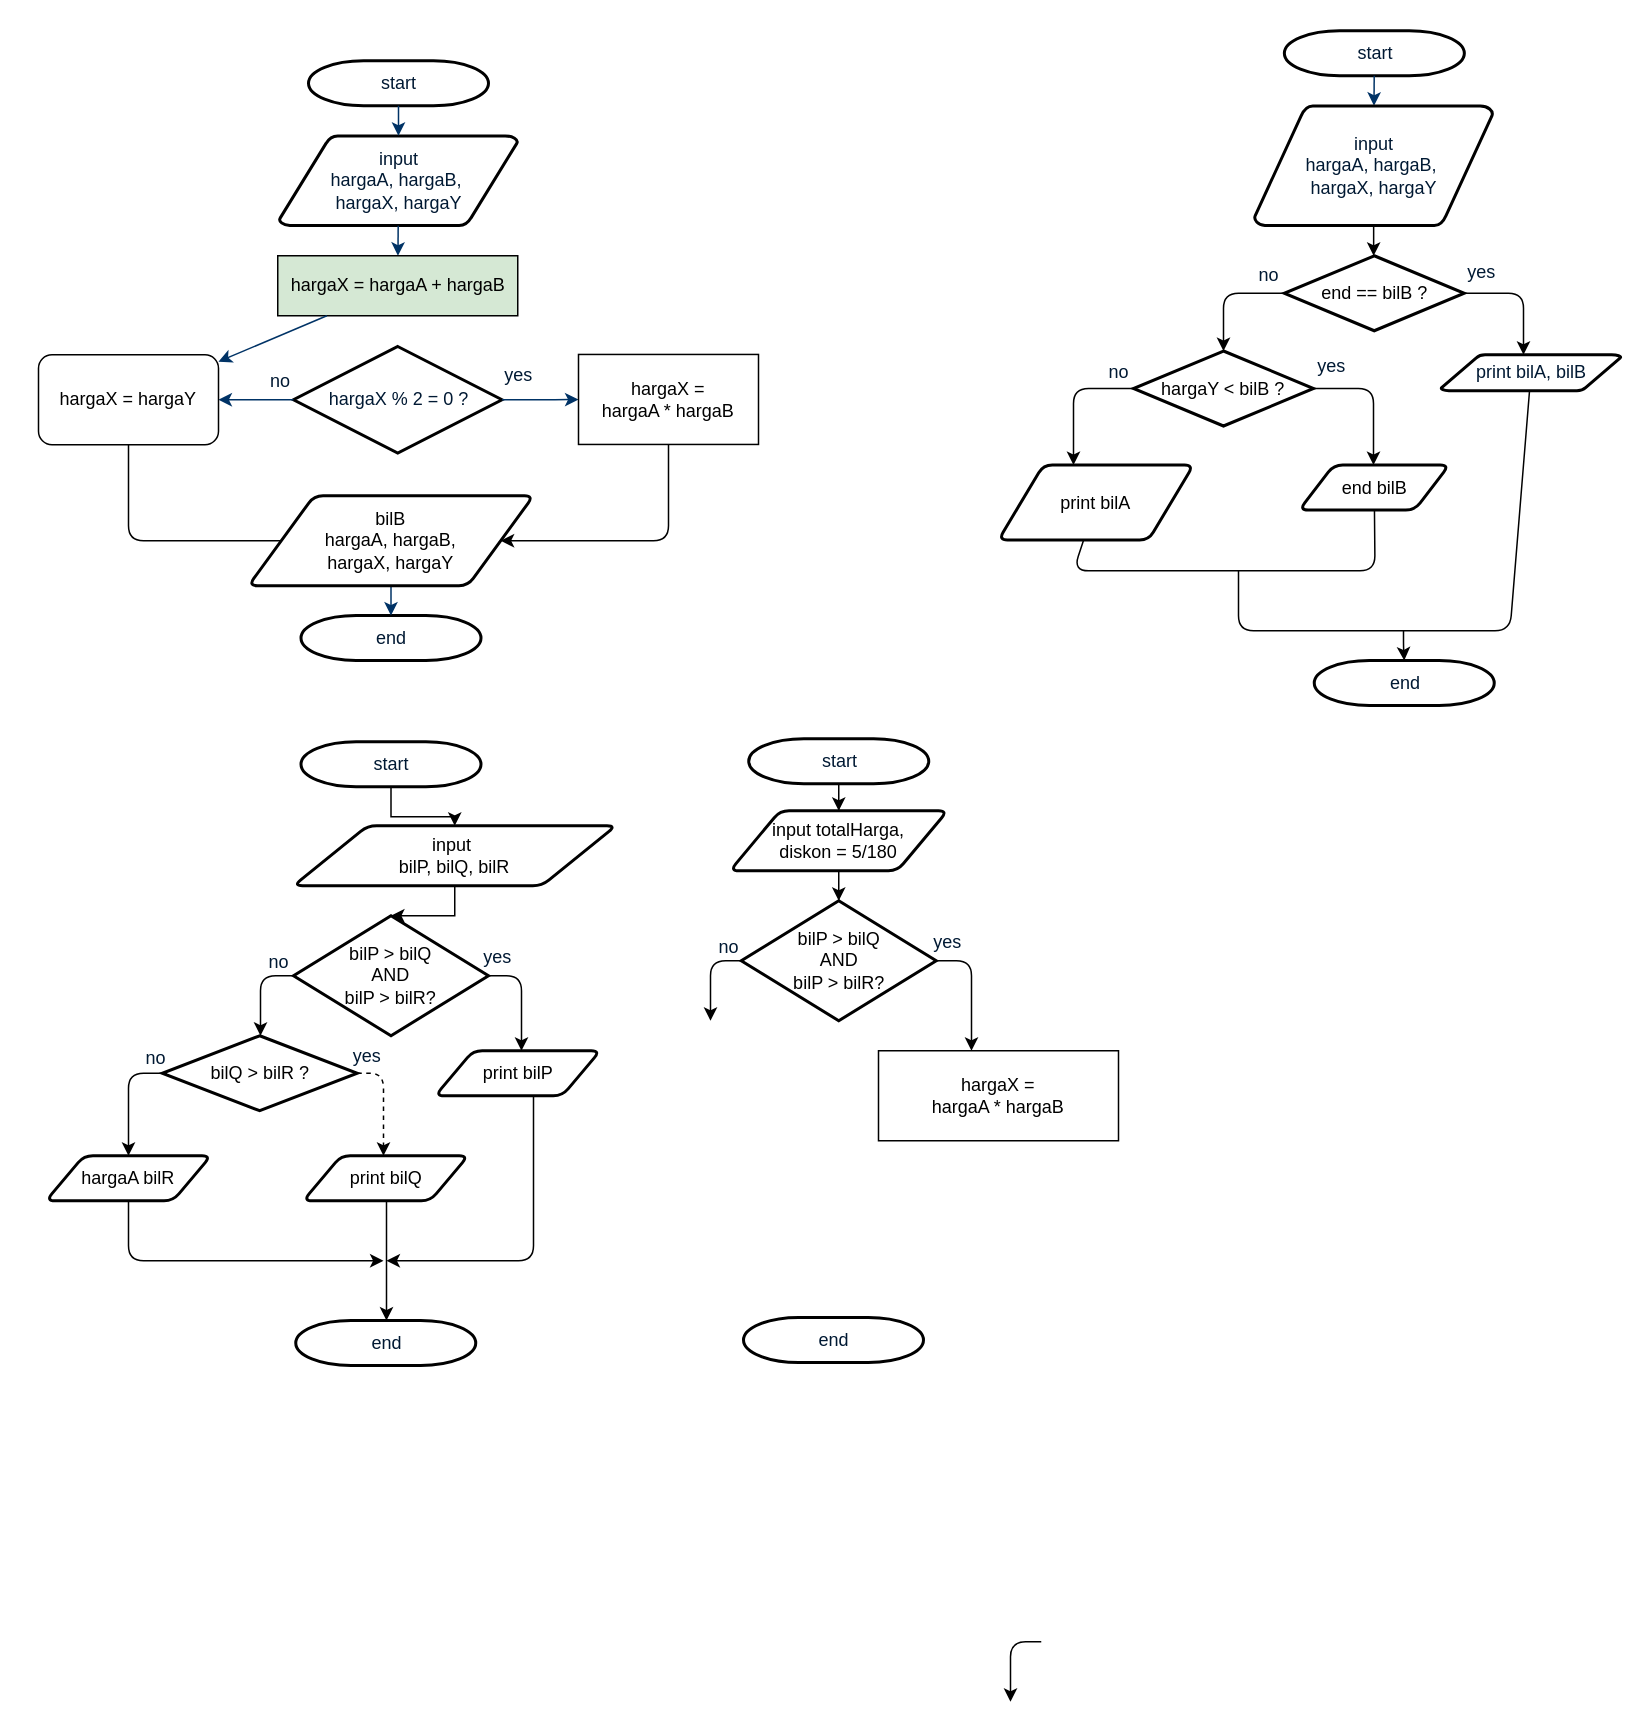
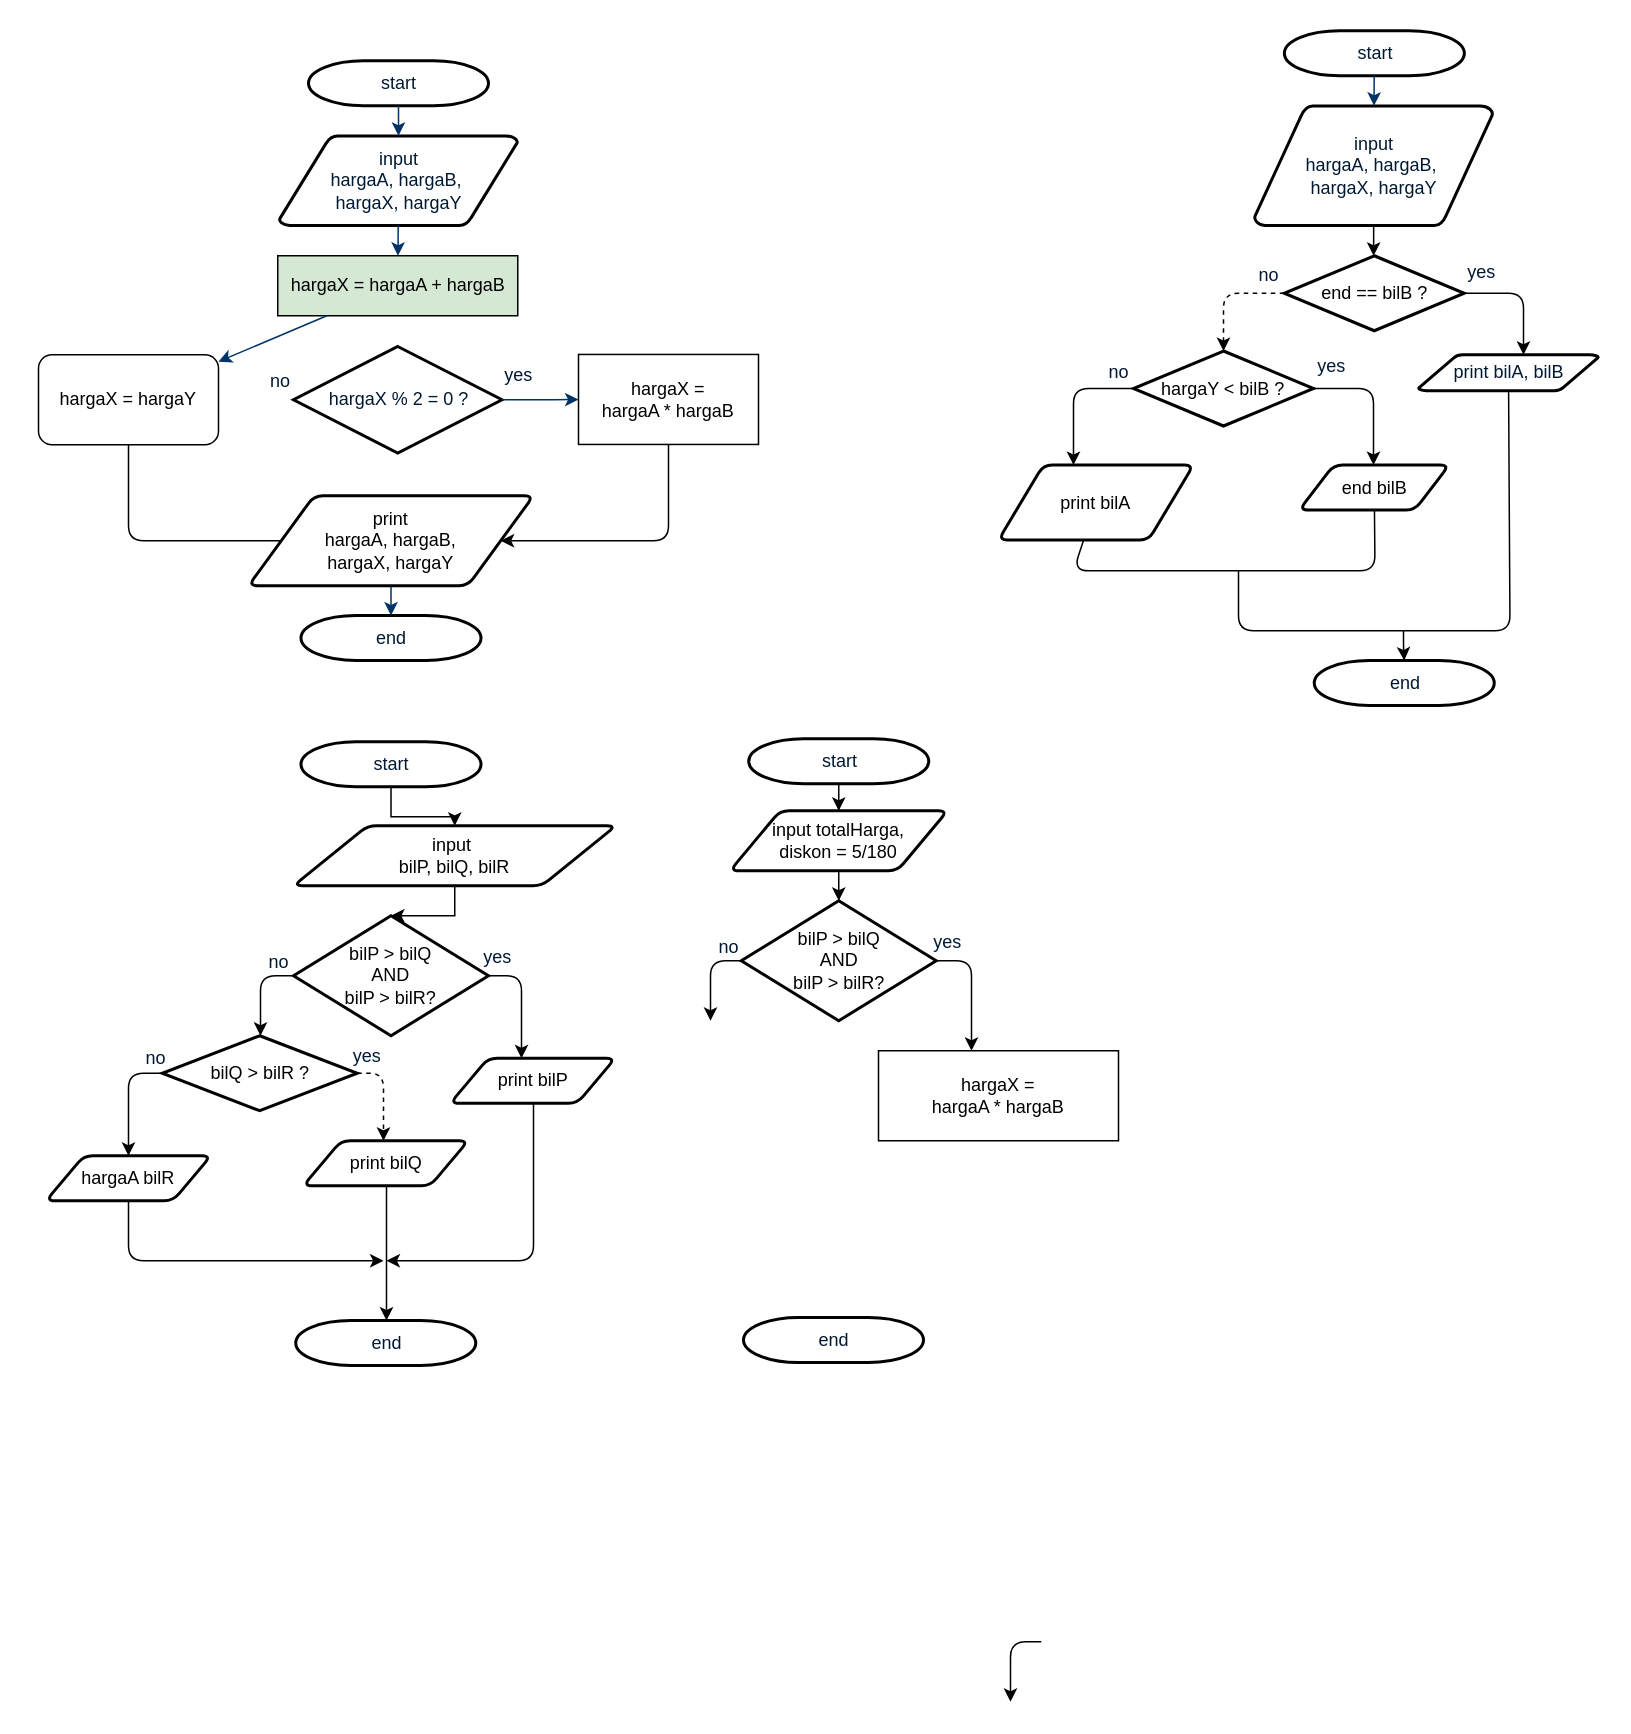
(1233, 294) -> (1233, 294)
(1531, 373) -> (1508, 373)
(260, 400) -> none
(391, 541) -> (391, 541)
(518, 1073) -> (533, 1081)
(386, 1178) -> (386, 1163)
